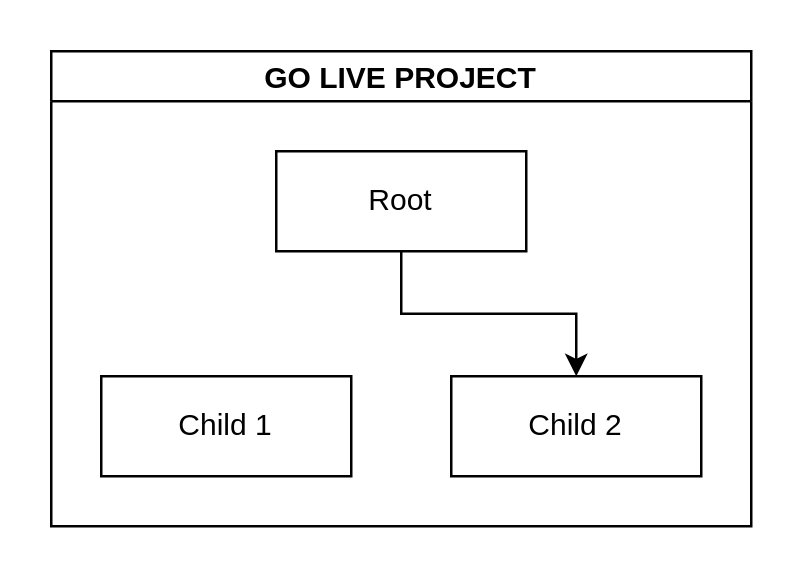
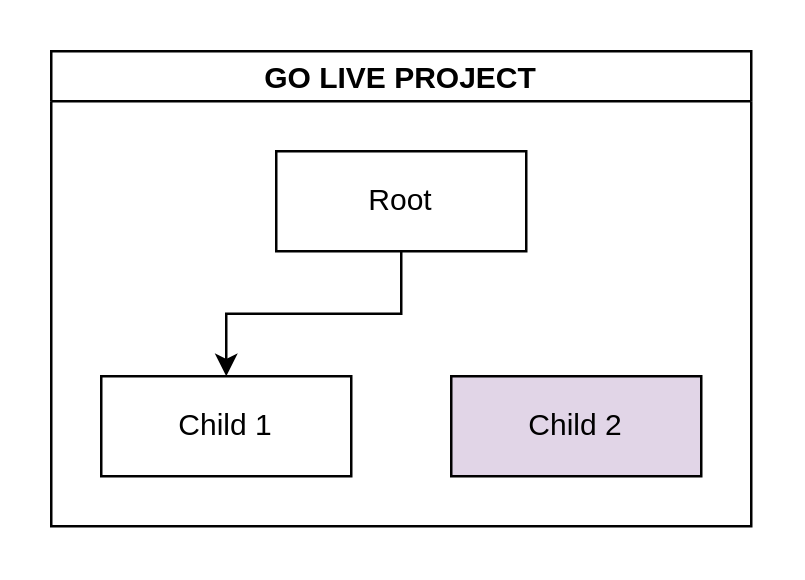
(509, 314) -> (293, 314)
(576, 426) -> (576, 426)
